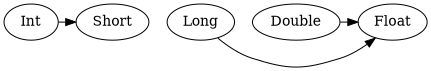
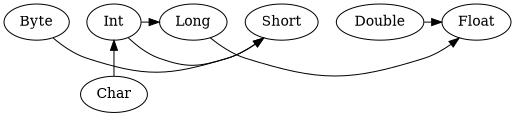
none -> (37, 22)
none -> (145, 22)
none -> (114, 94)
